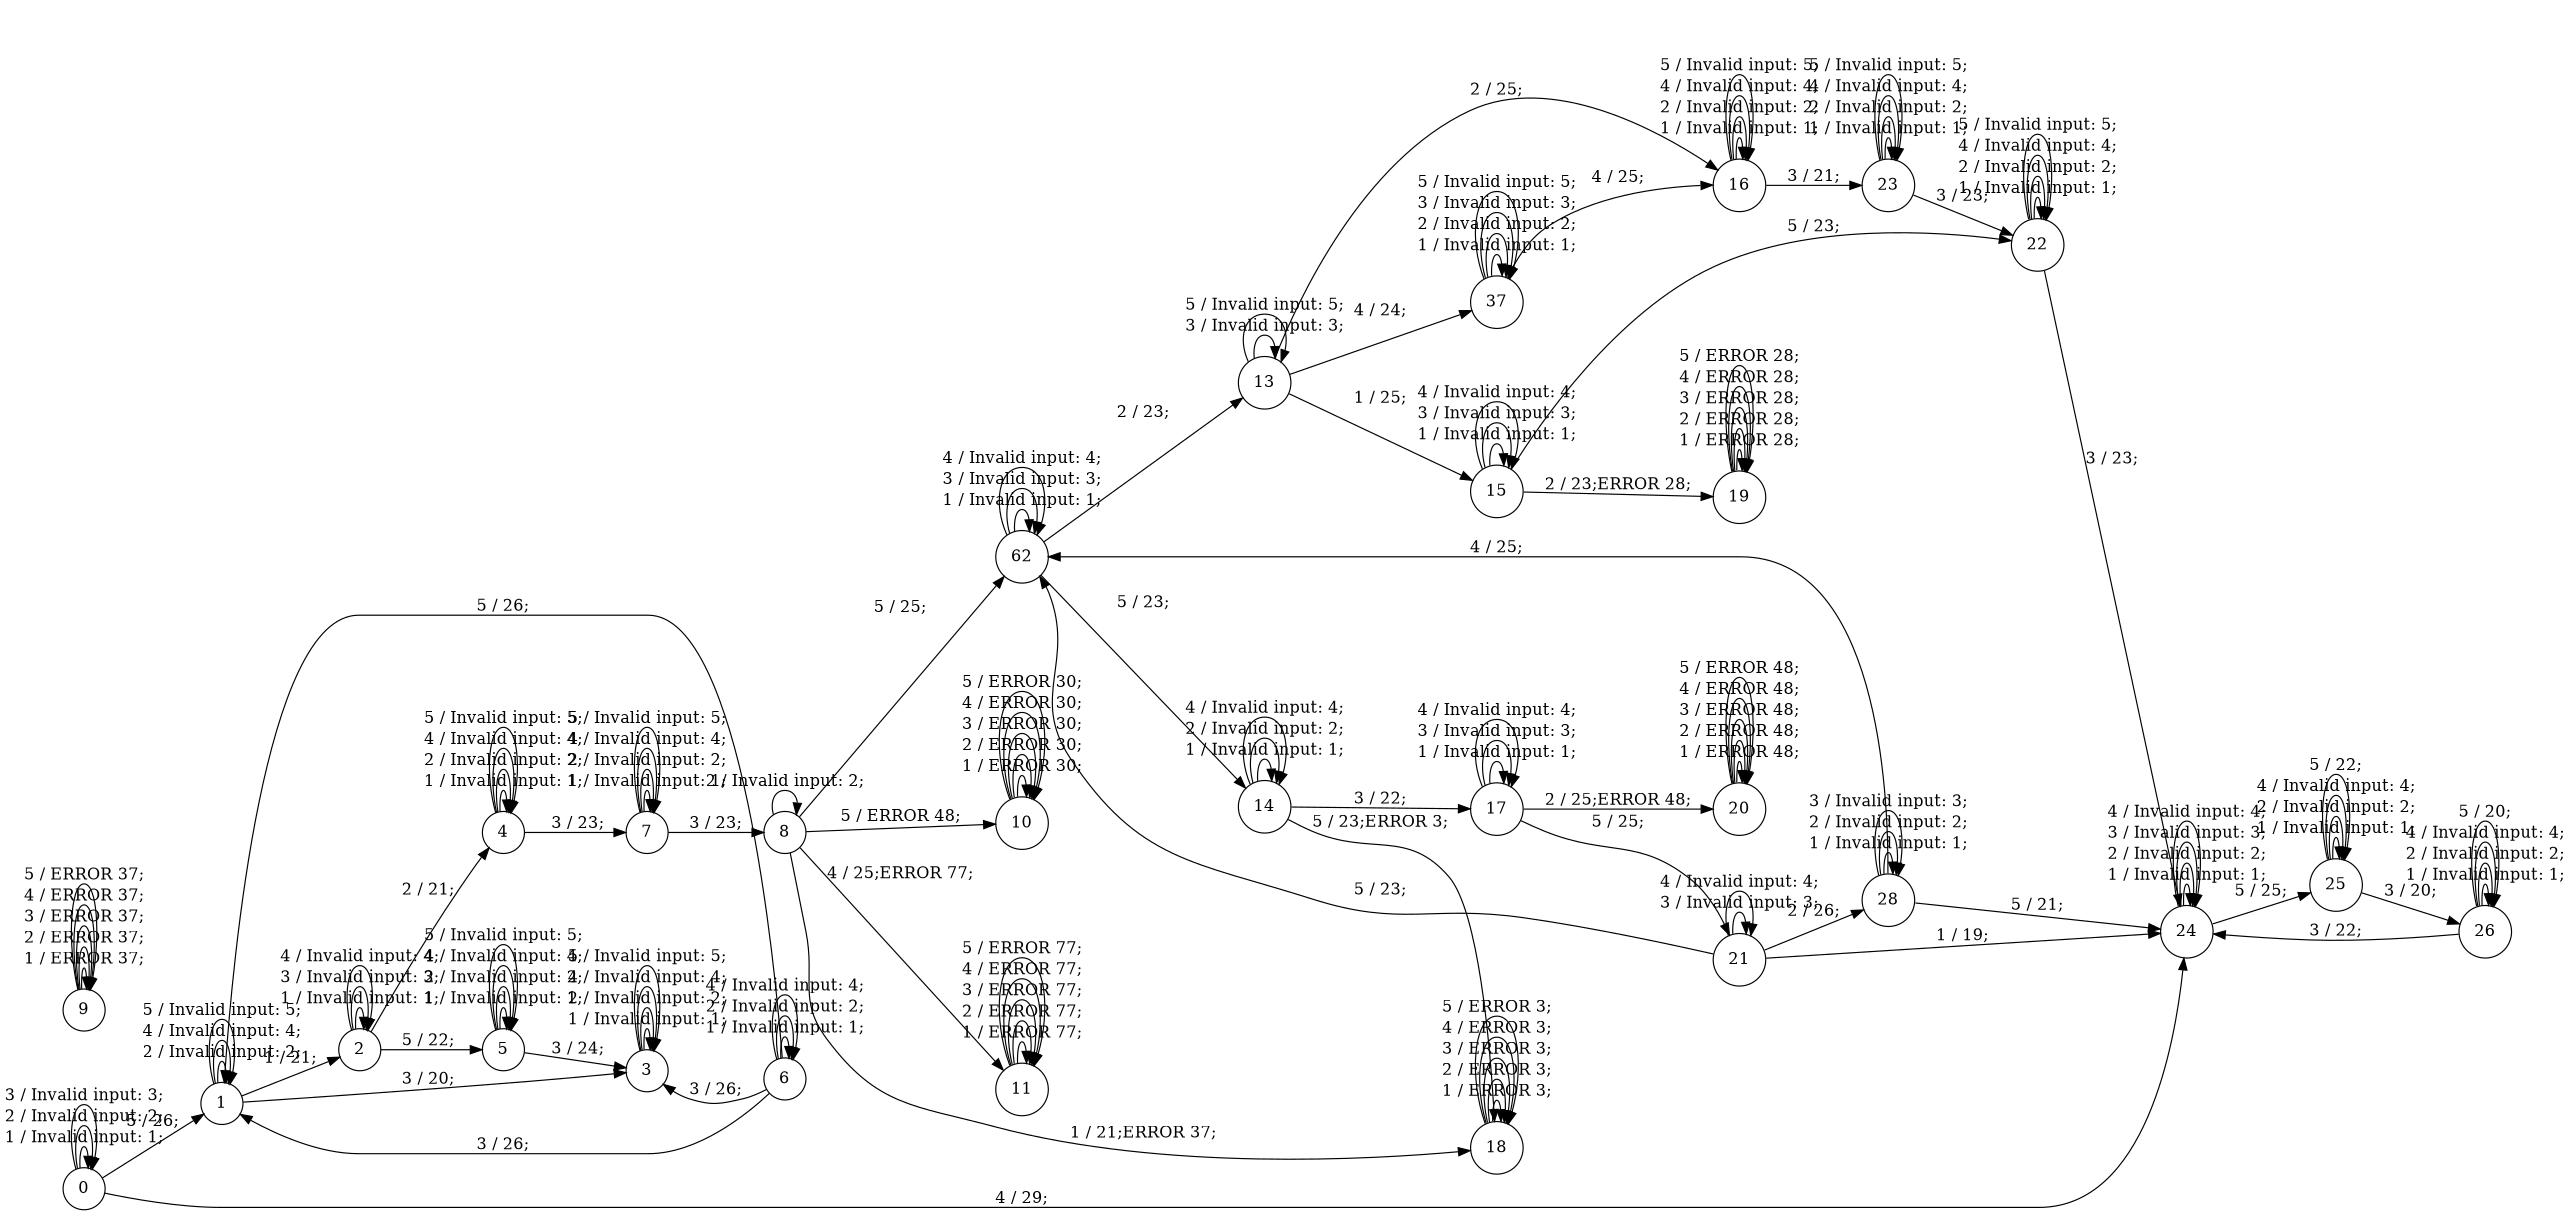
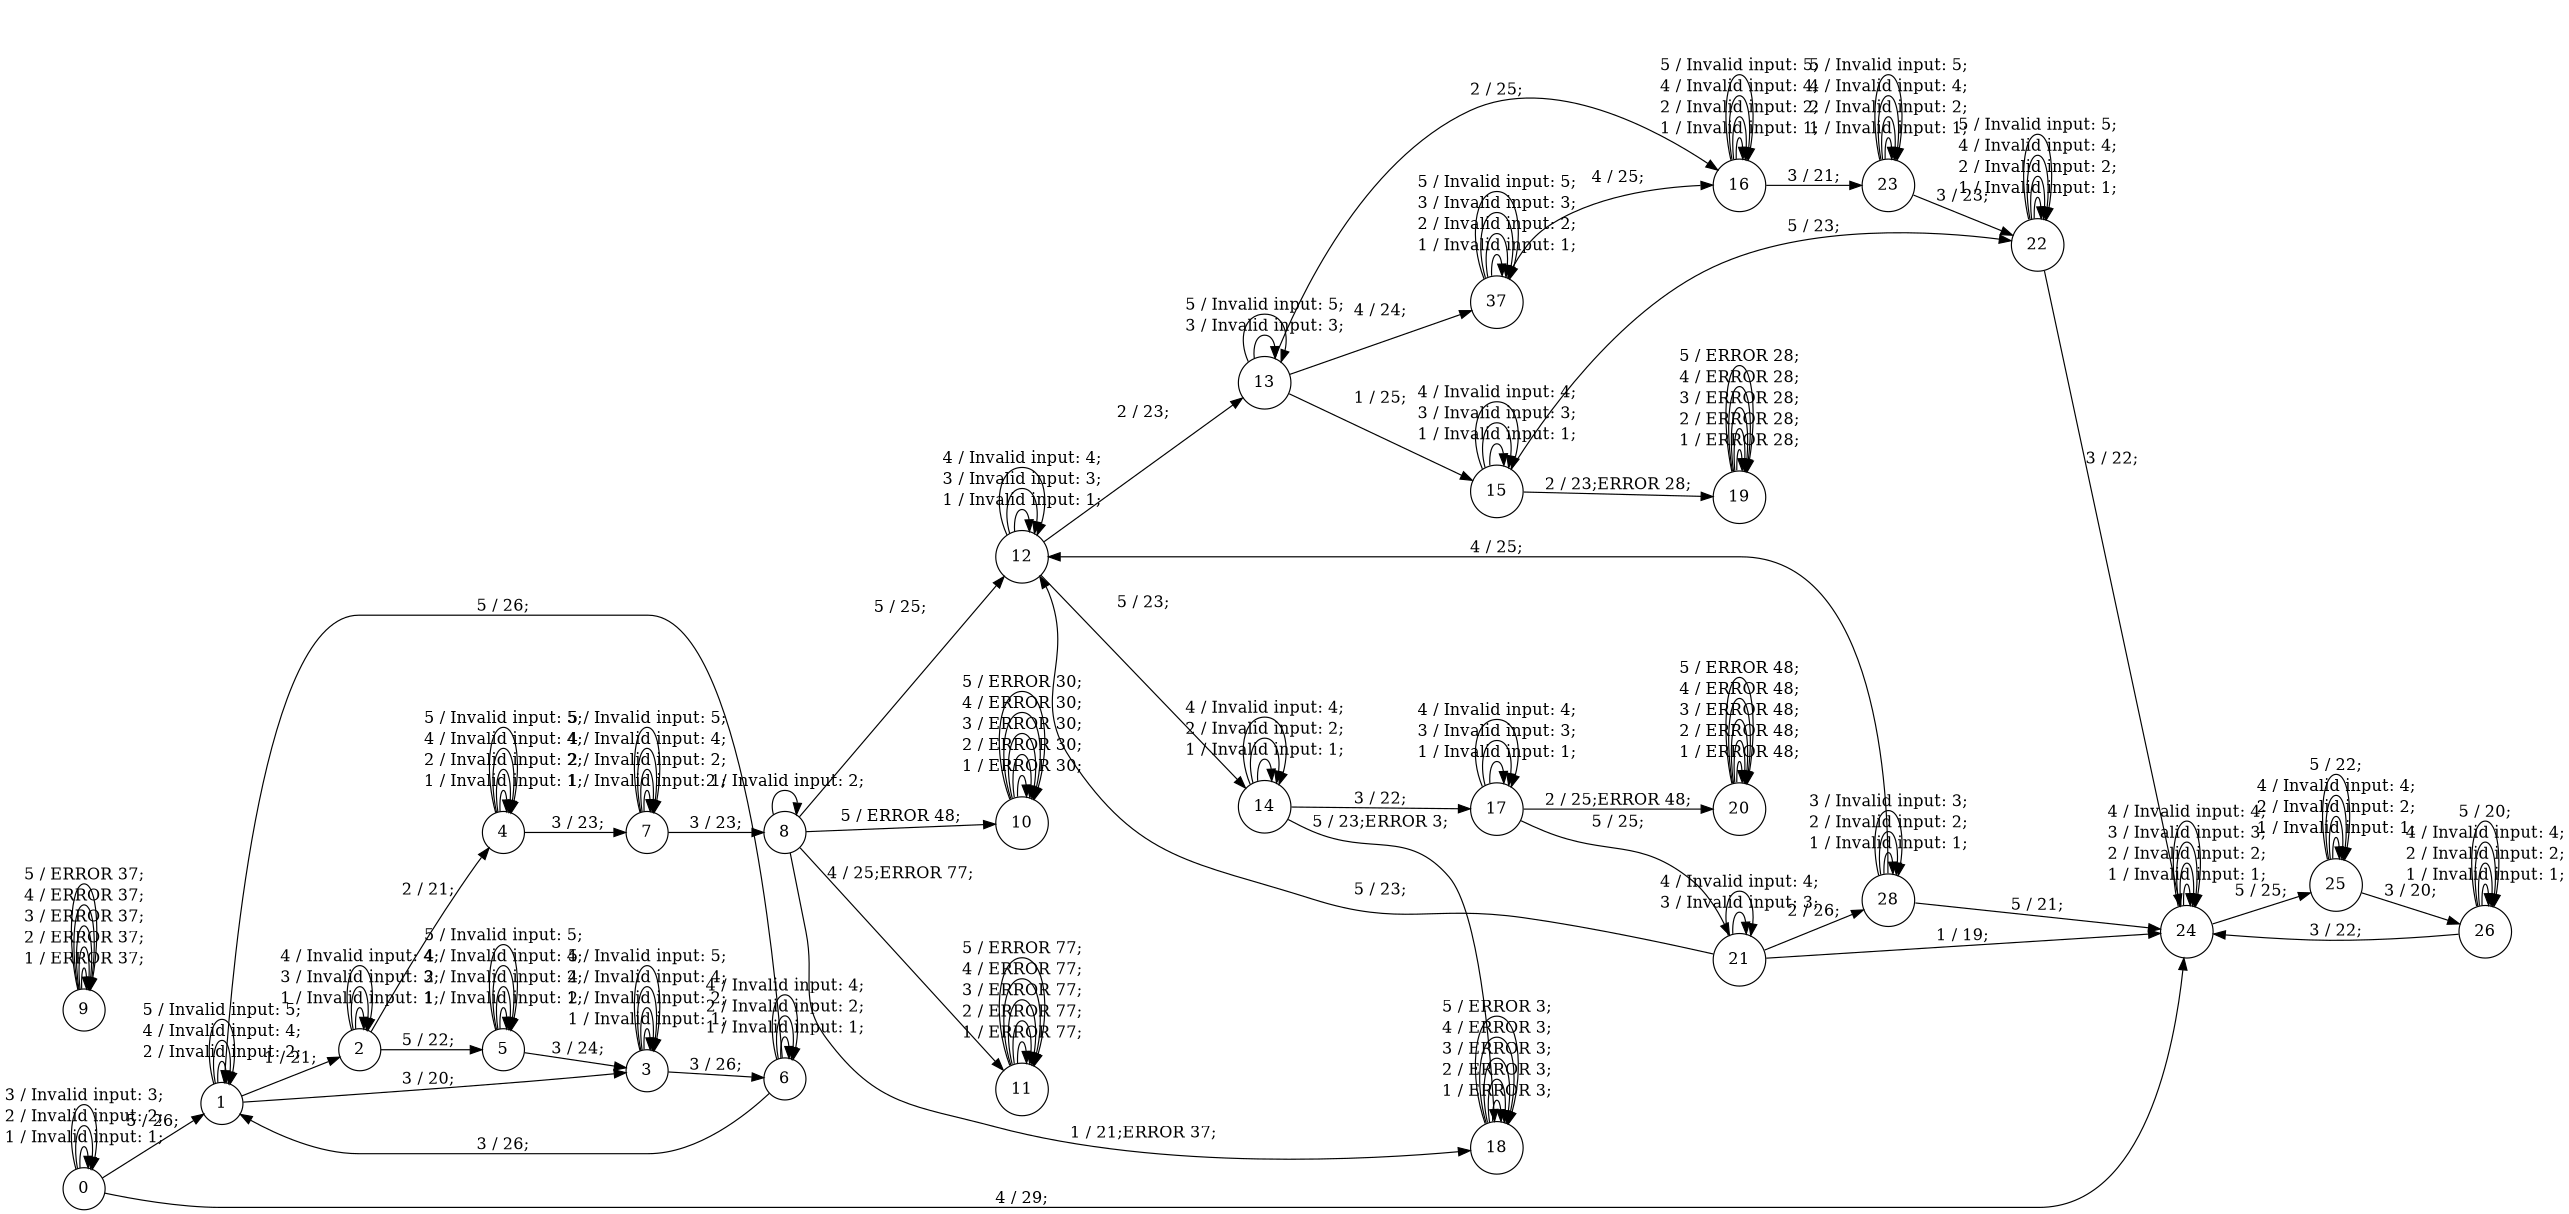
(2112, 459) -> (2112, 459)
(1022, 557) -> (1022, 557)
(720, 1103) -> (710, 1074)
